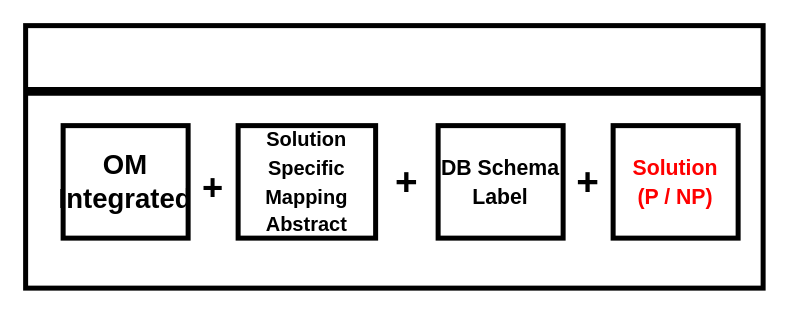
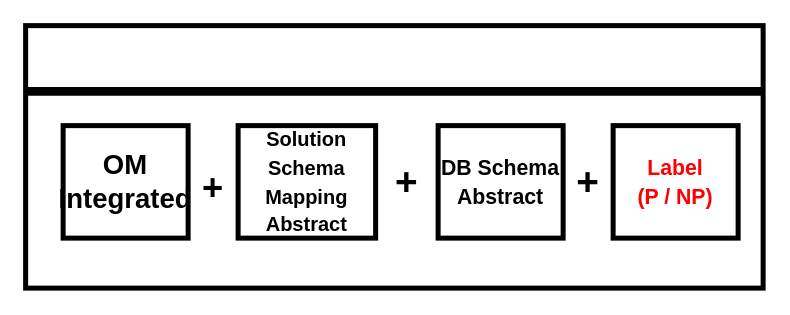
(307, 182) -> (307, 182)
(501, 182) -> (501, 182)
(676, 182) -> (676, 182)
